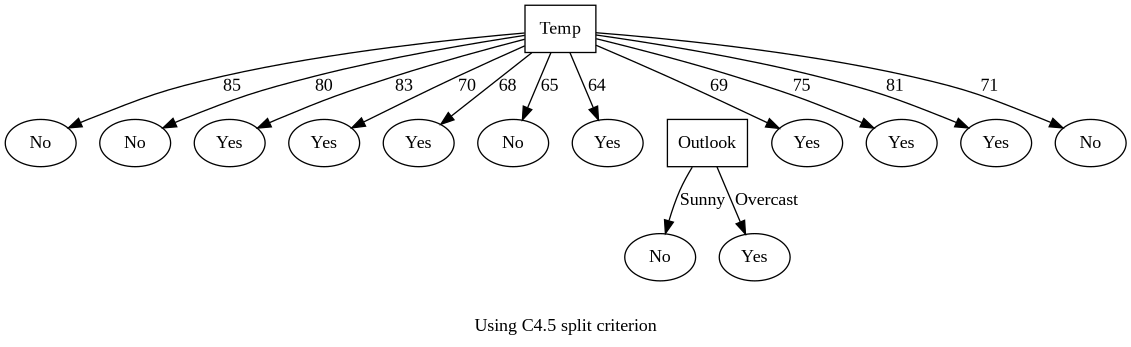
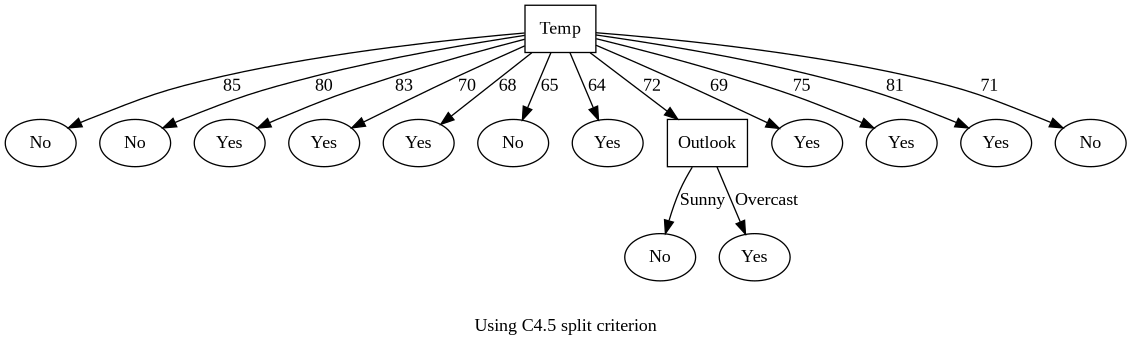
none -> (629, 82)
